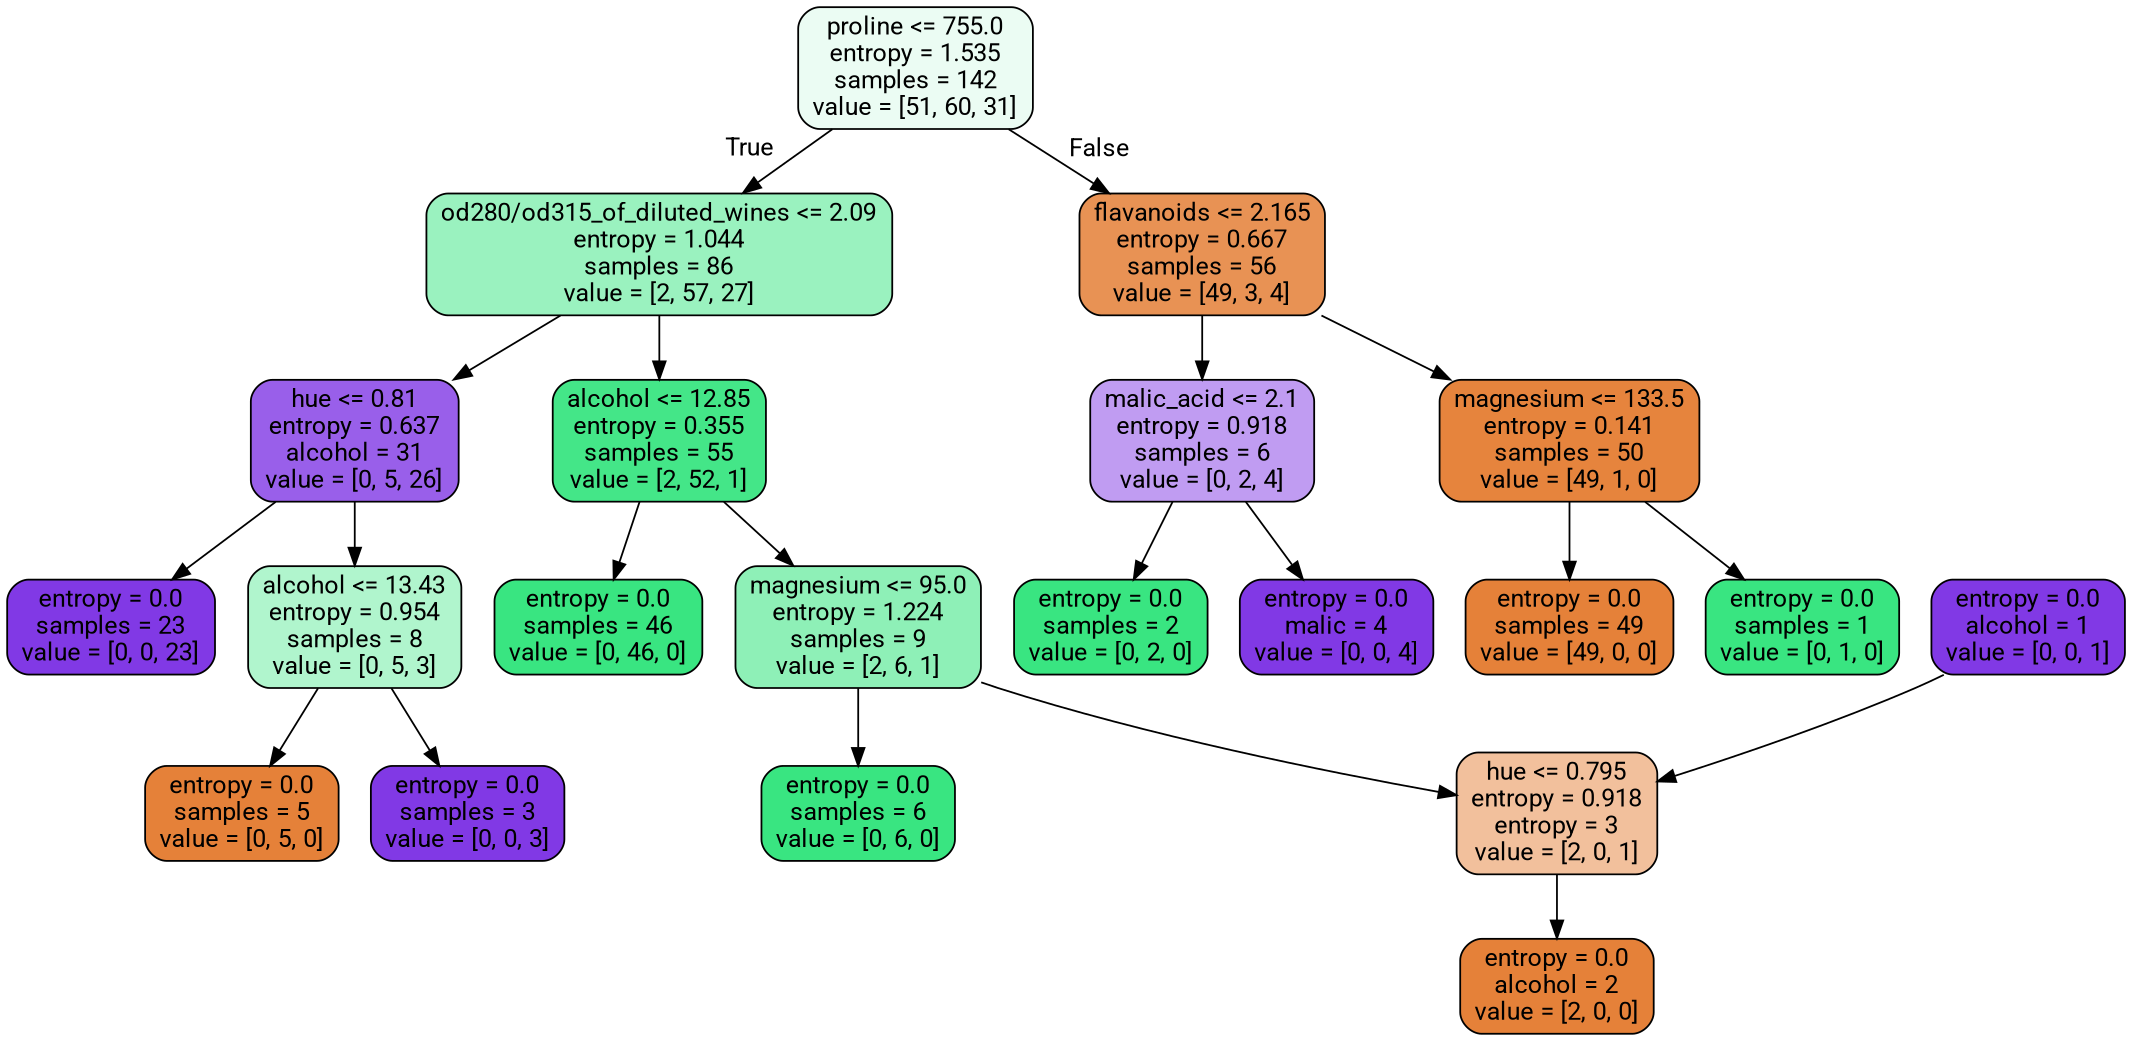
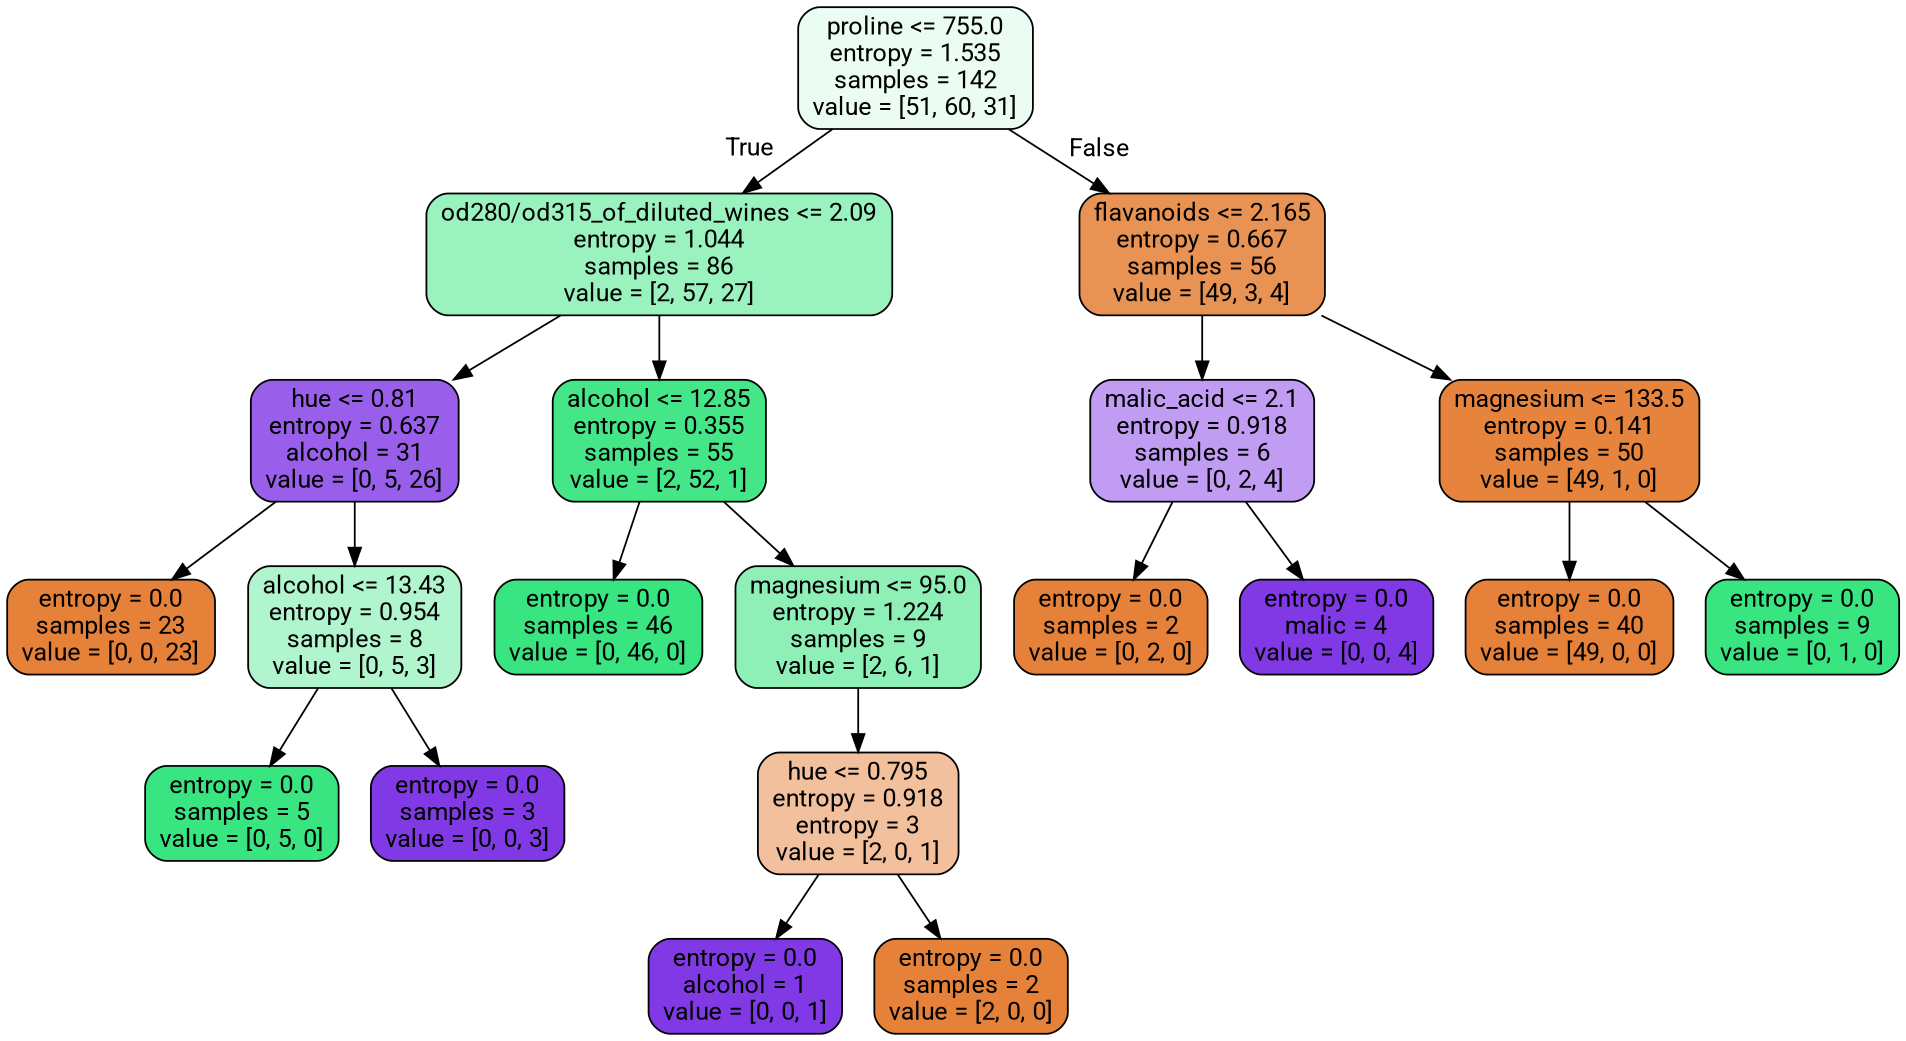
(111, 627) -> (111, 627)
(1111, 627) -> (1111, 627)
(1570, 627) -> (1570, 627)
(1802, 627) -> (1802, 627)
(1811, 729) -> (803, 899)
(242, 813) -> (242, 813)
(858, 813) -> none
(1557, 986) -> (971, 986)
